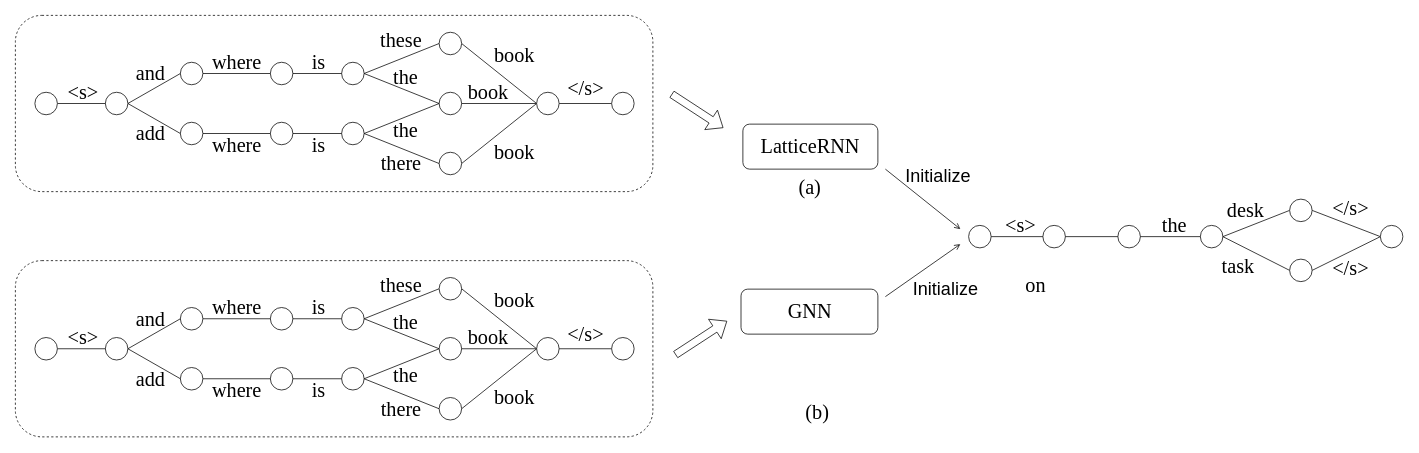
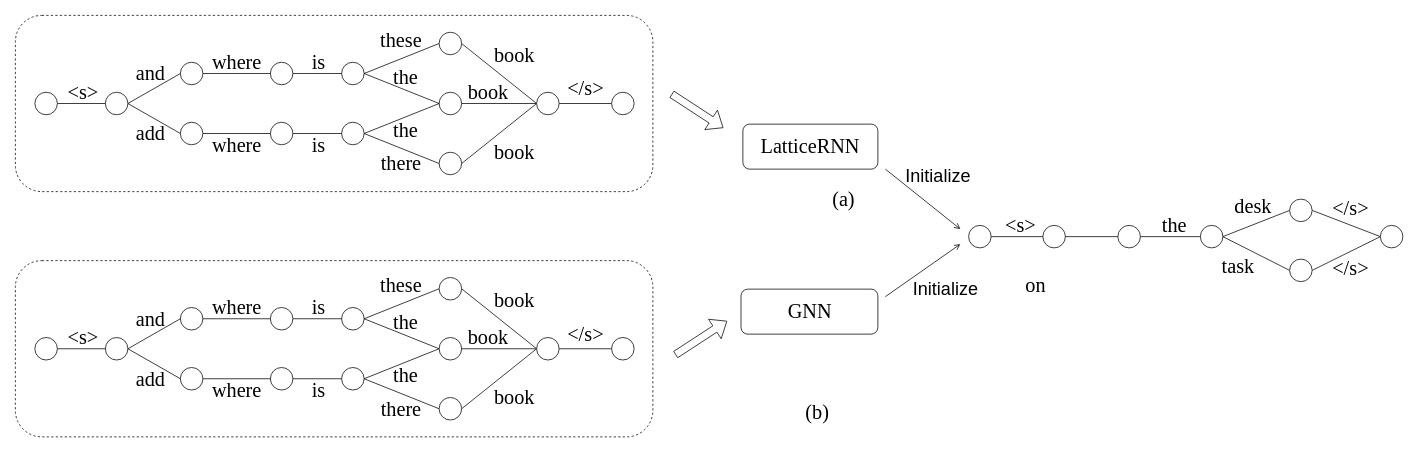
(809, 188) -> (843, 199)
(1245, 210) -> (1253, 207)
